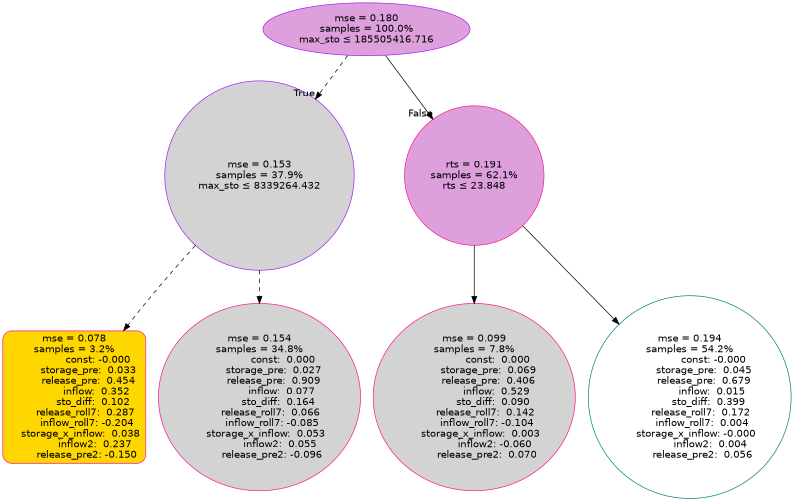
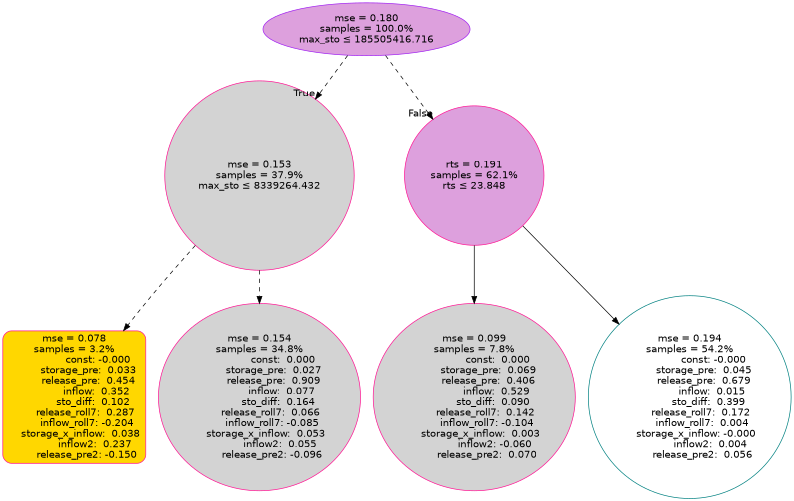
(407, 85) -> (407, 85)
(259, 176) -> (259, 176)
